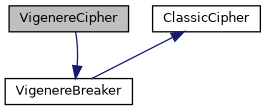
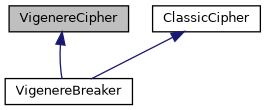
(77, 49) -> (60, 62)
